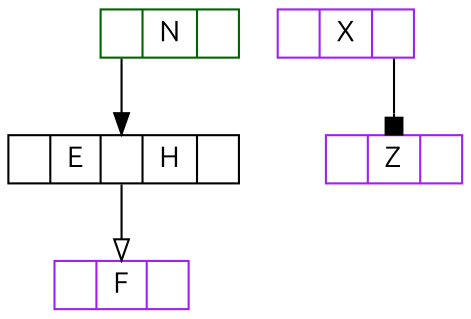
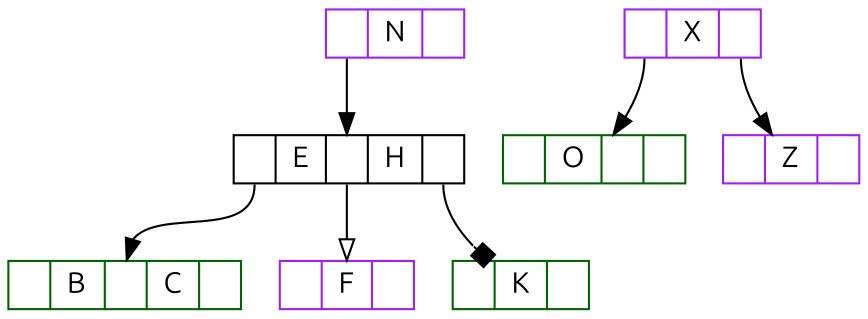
(170, 34) -> (395, 34)
(394, 86) -> (747, 89)
none -> (594, 159)
none -> (125, 285)
none -> (521, 285)
